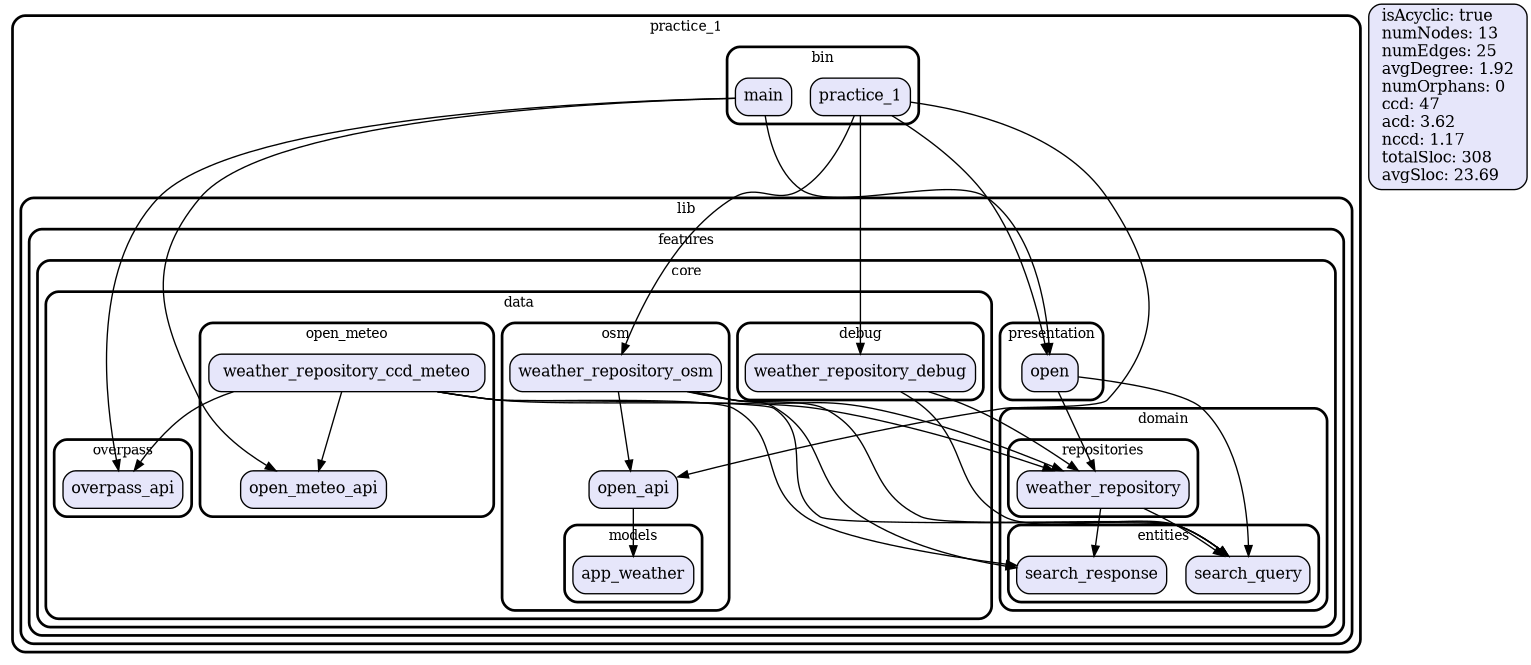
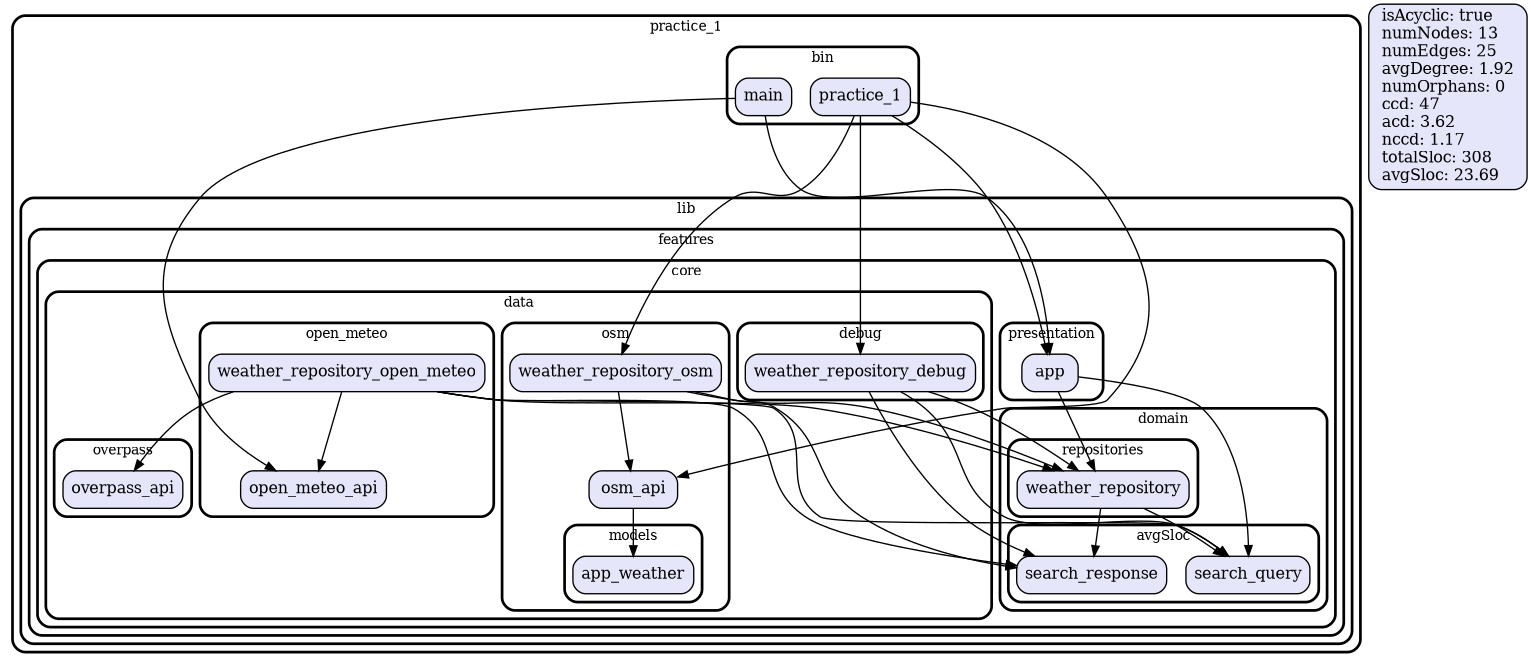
(304, 139) -> none
(347, 373) -> (347, 373)
(1050, 373) -> (1050, 373)
none -> (932, 487)
(633, 490) -> (633, 490)
(917, 515) -> none
(1164, 536) -> (1164, 536)
